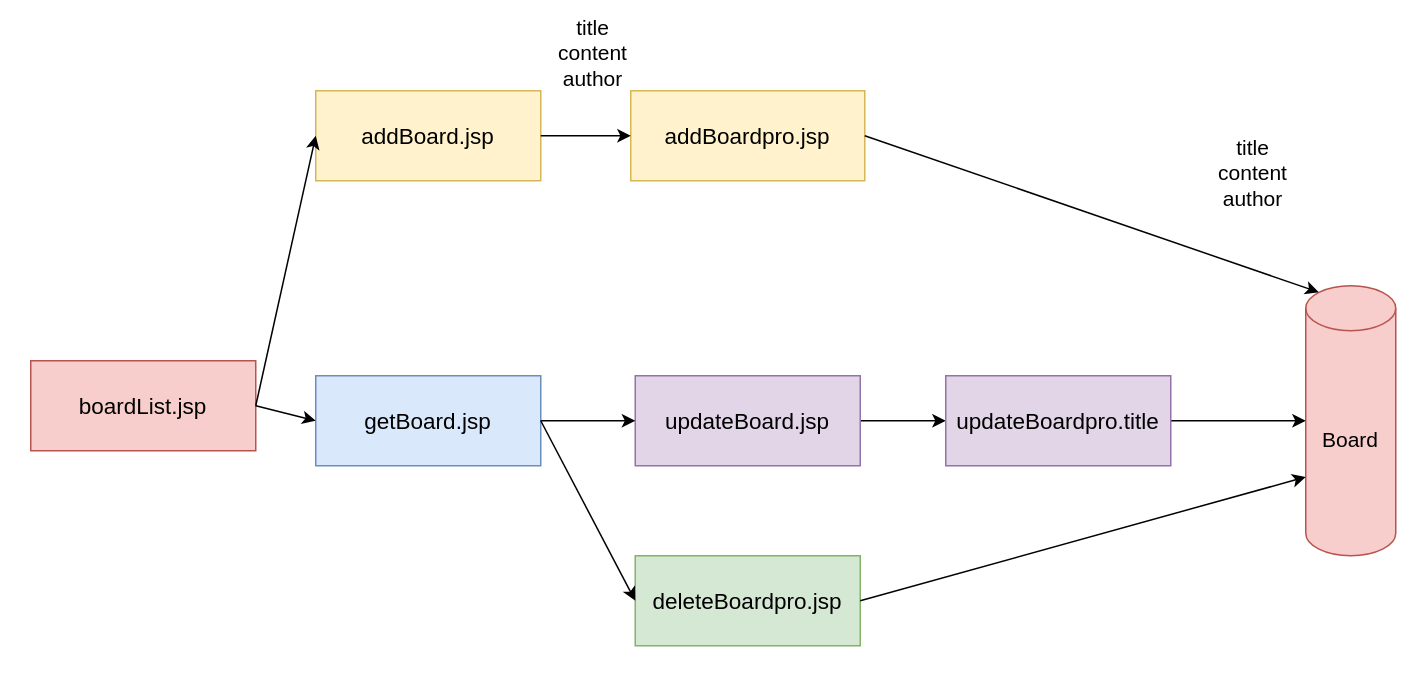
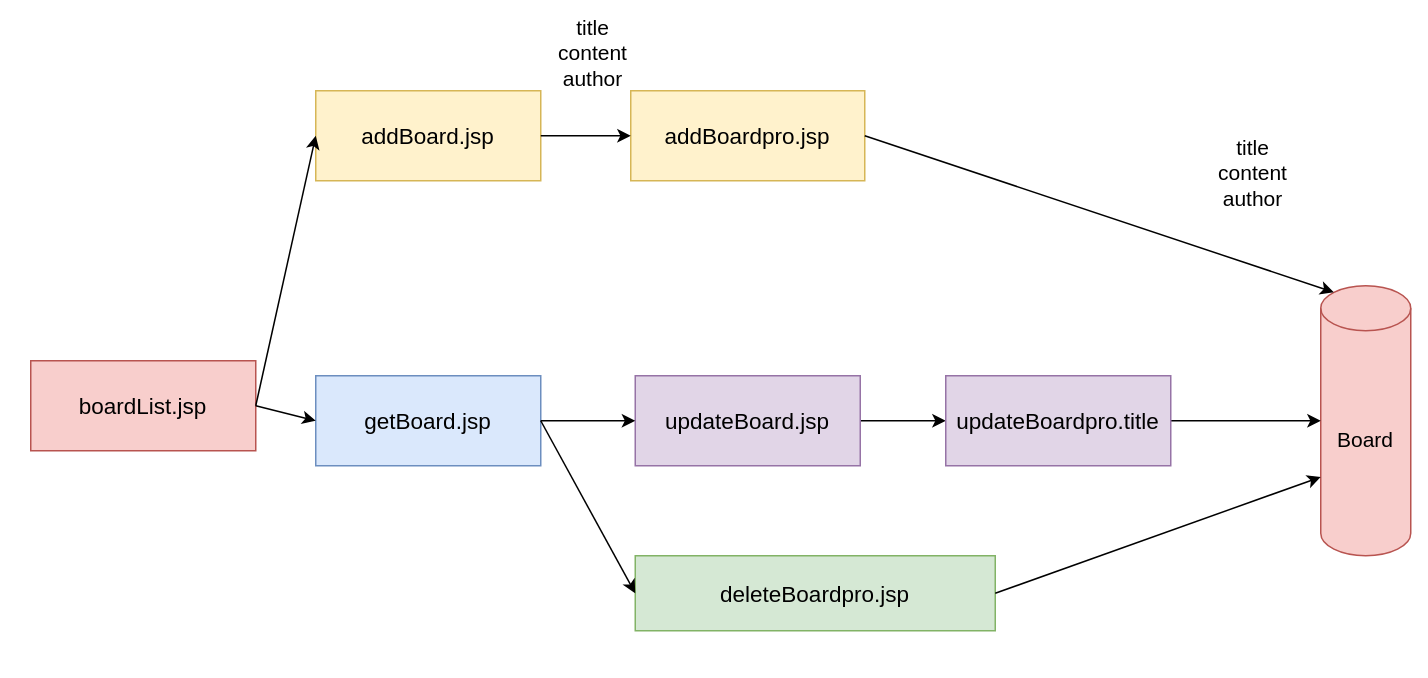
(1351, 421) -> (1366, 421)
(748, 601) -> (815, 593)
